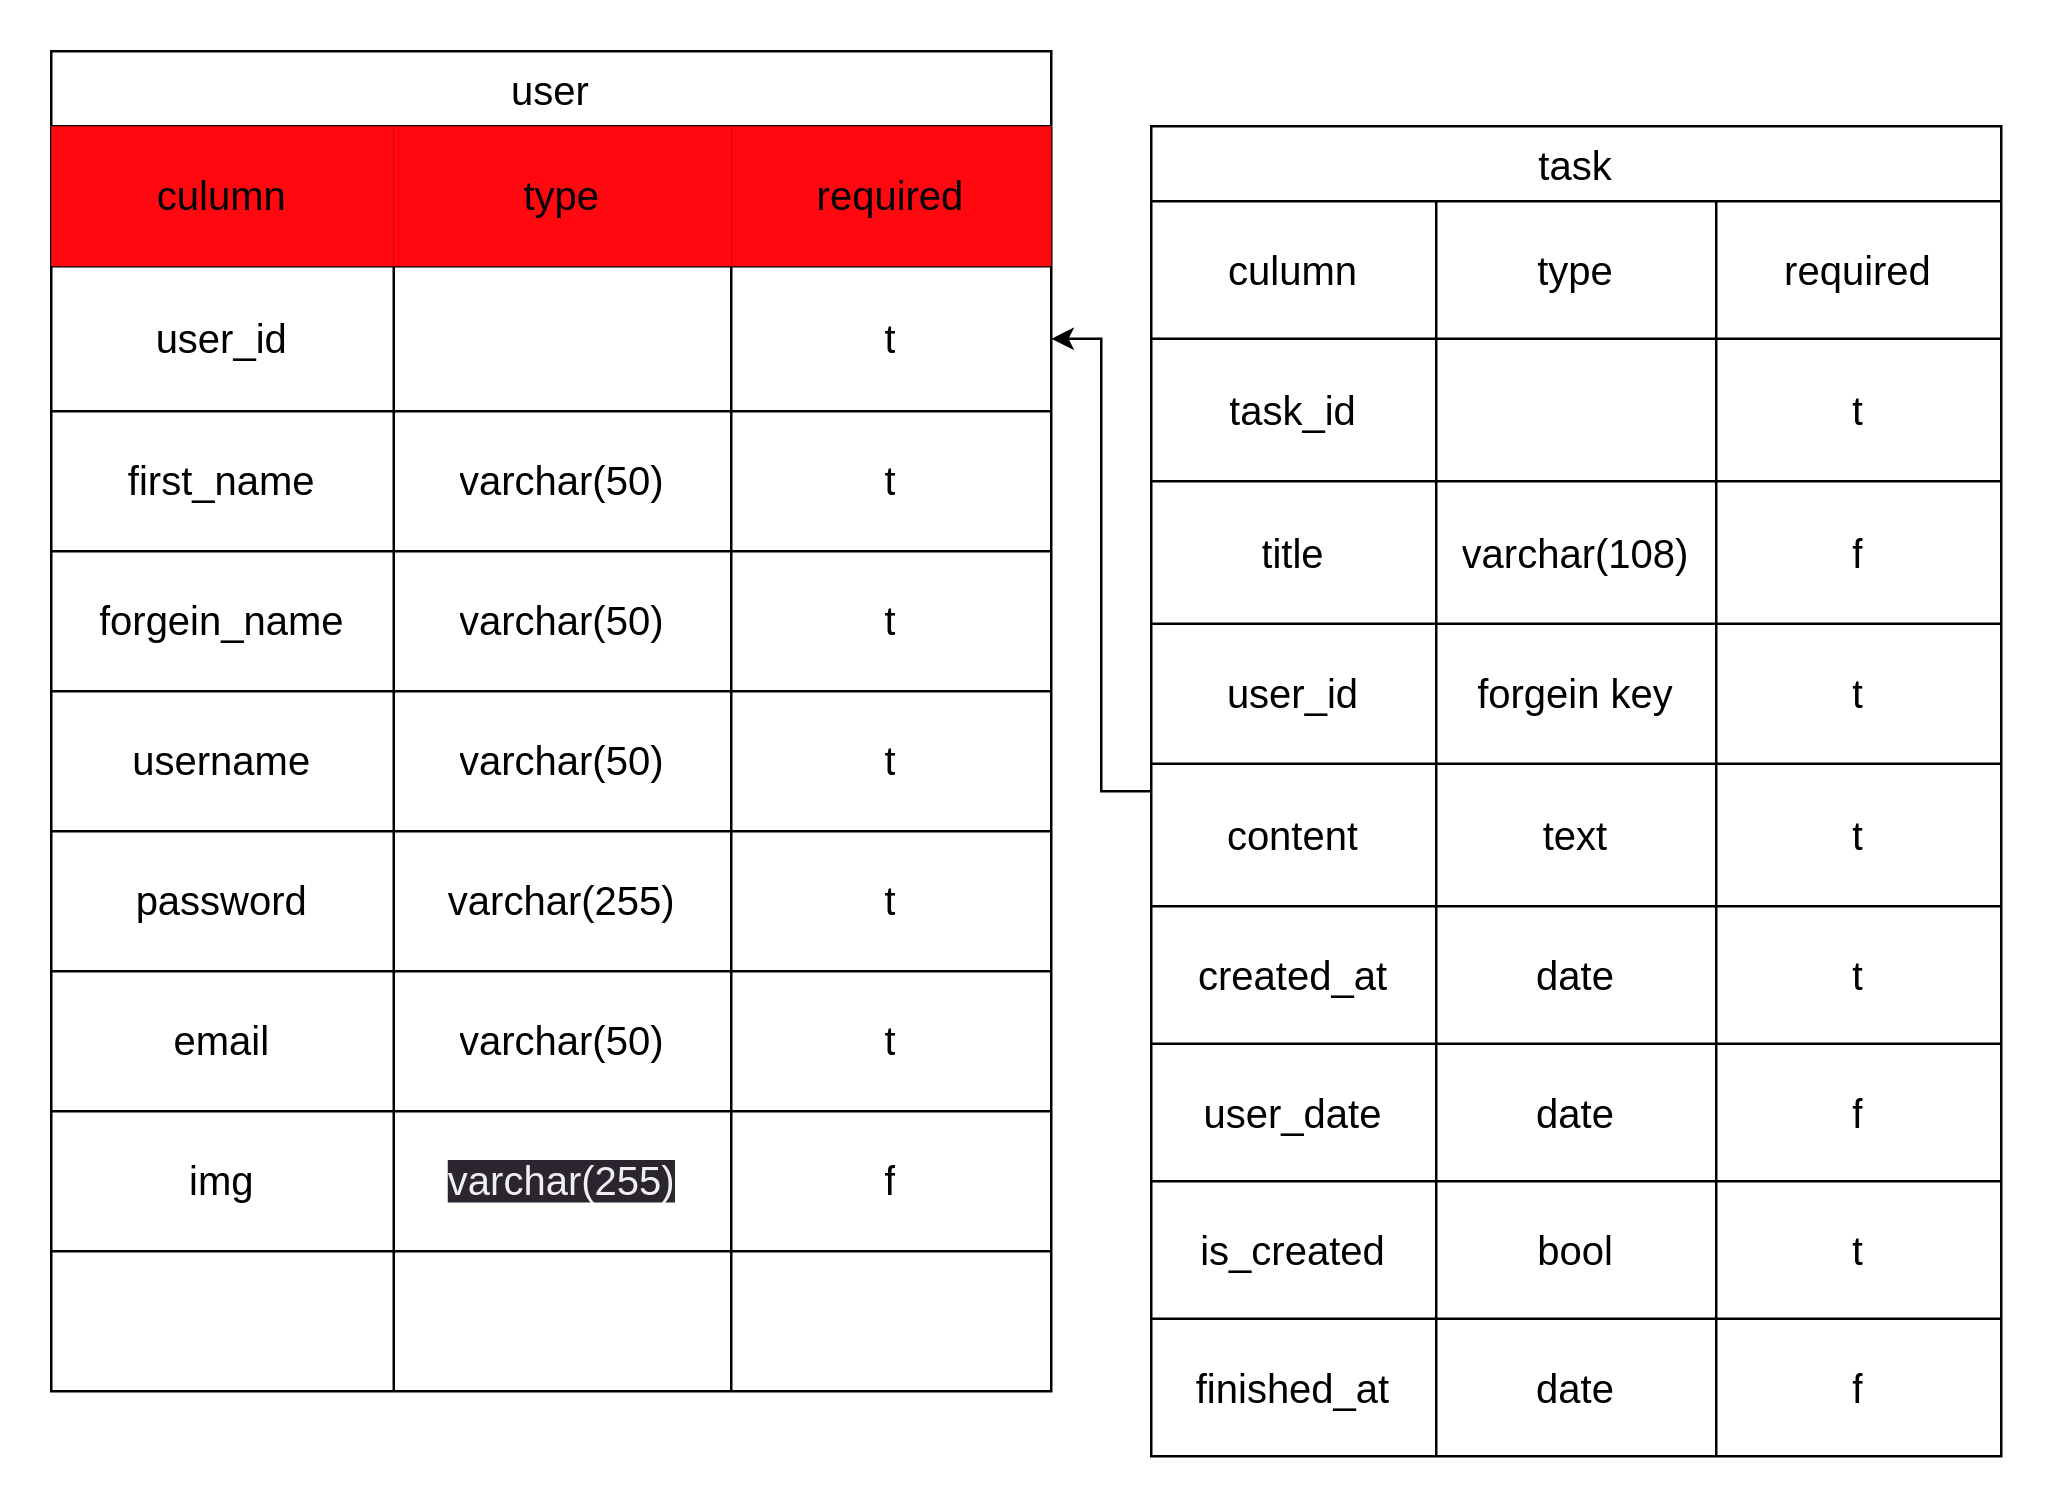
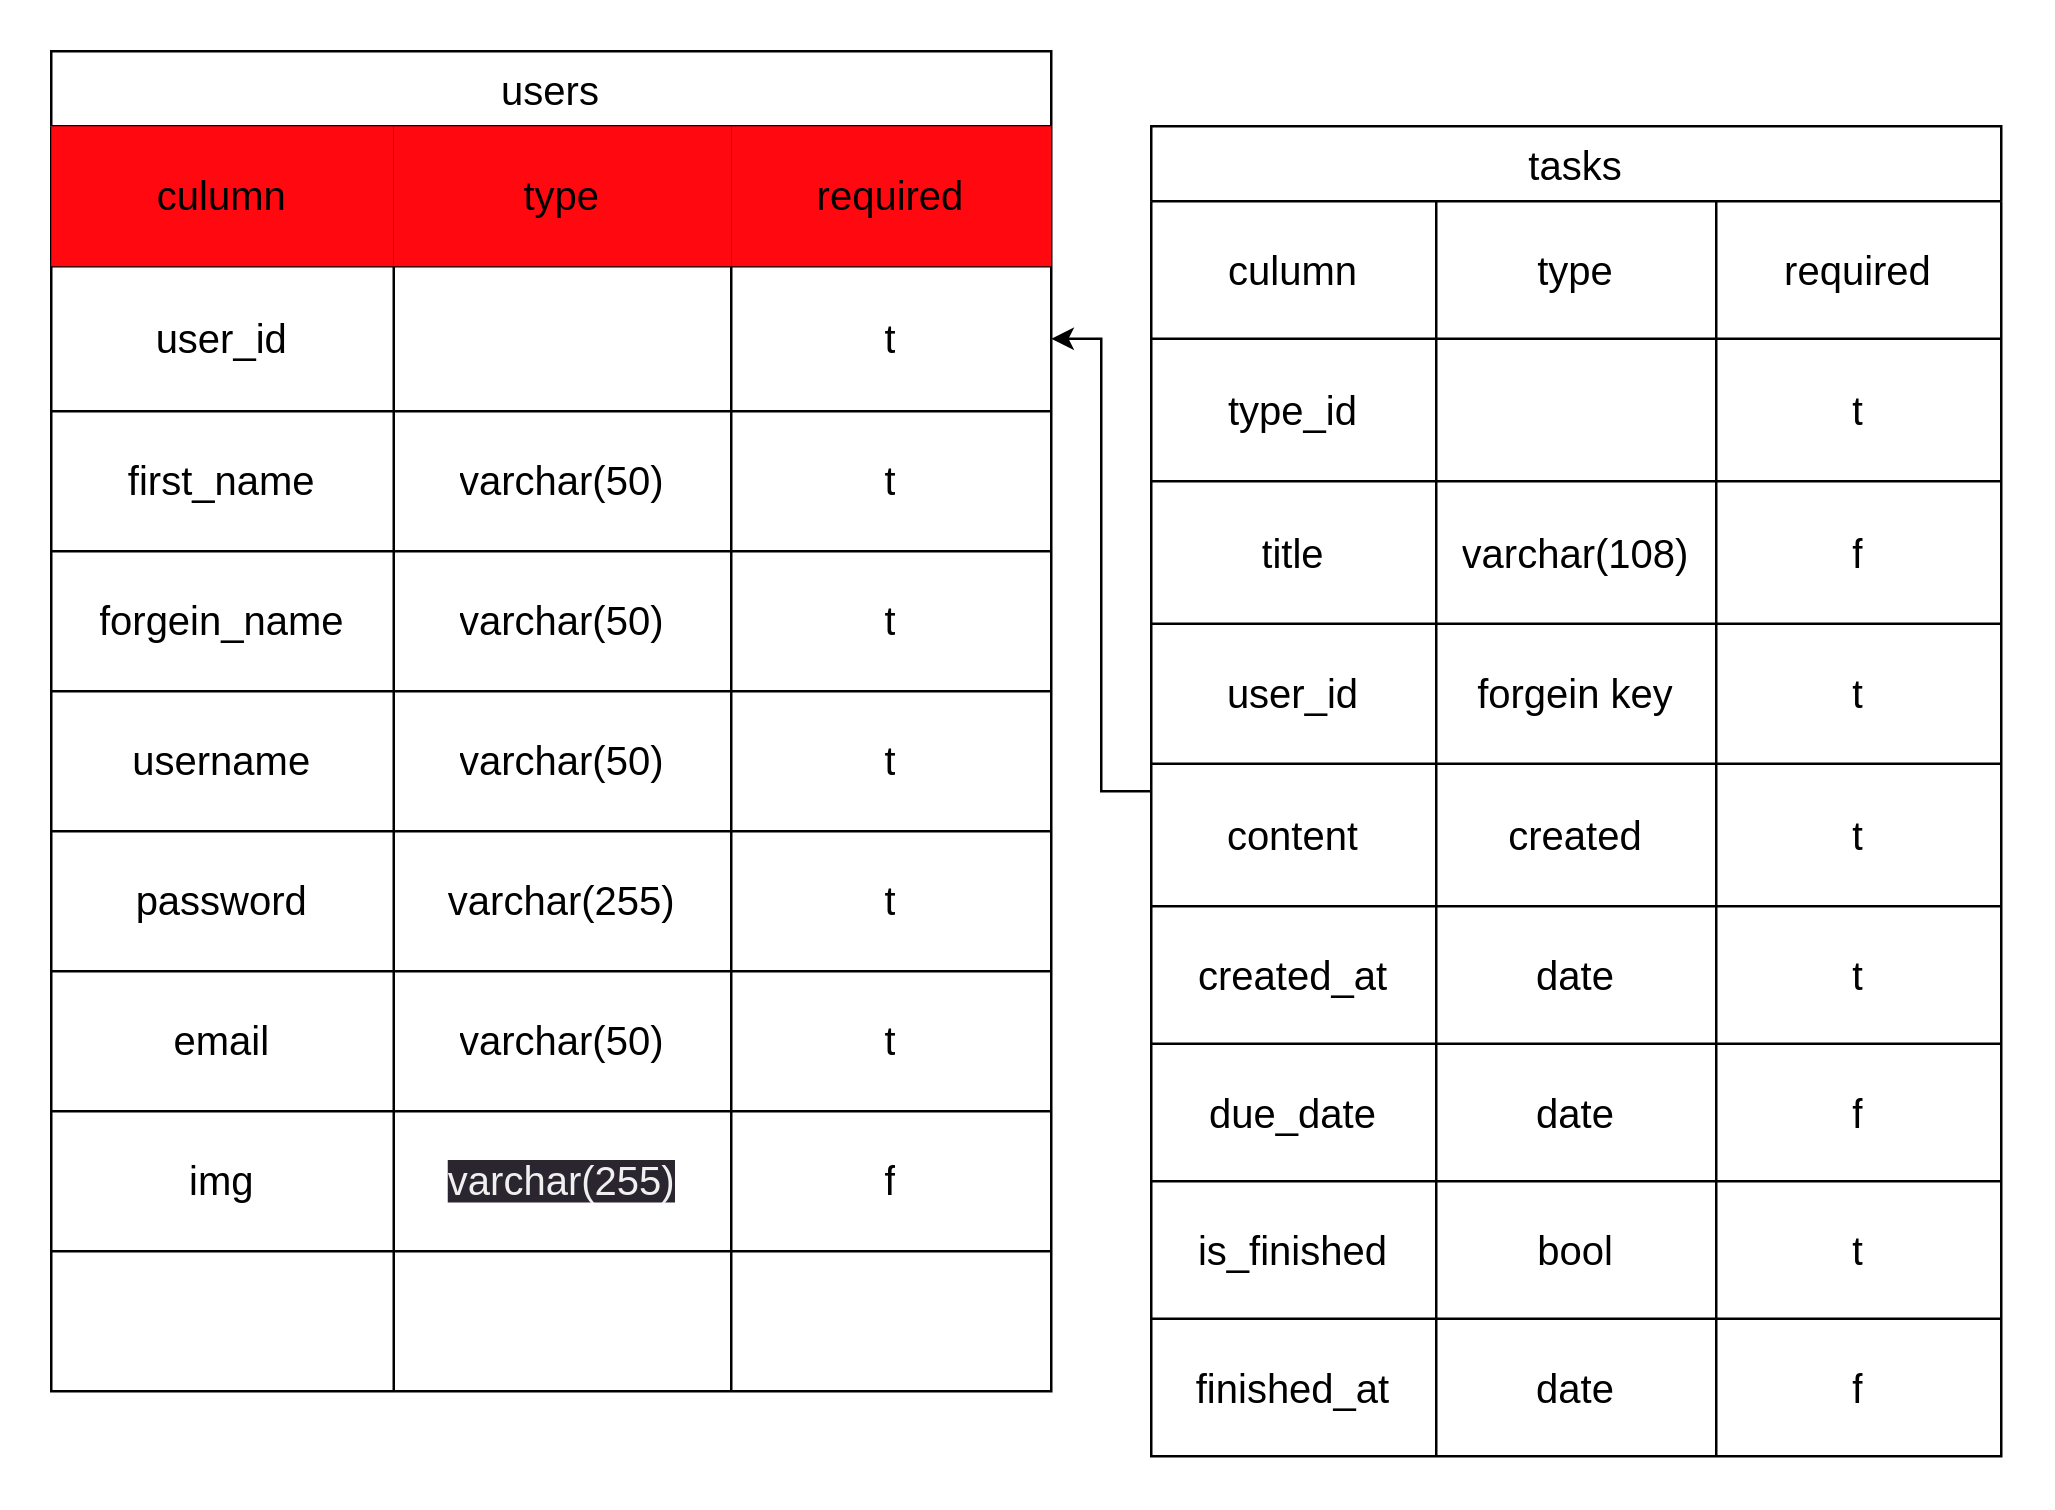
(550, 92) -> (550, 92)
(1575, 167) -> (1575, 167)
(1294, 411) -> (1294, 411)
(1576, 836) -> (1576, 836)
(1294, 1114) -> (1294, 1114)
(1294, 1251) -> (1294, 1251)
